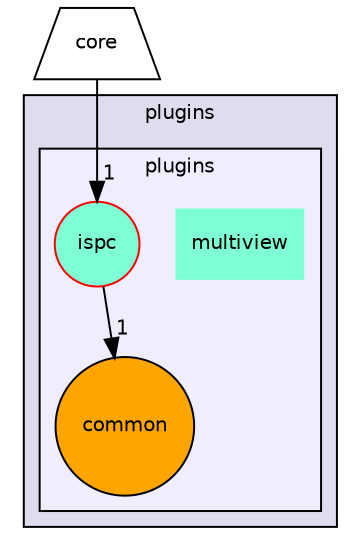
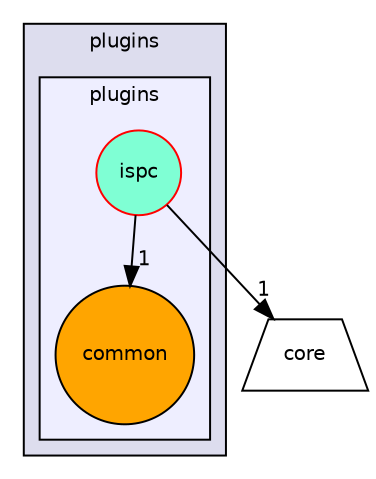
(97, 130) -> (197, 237)
(240, 244) -> none
